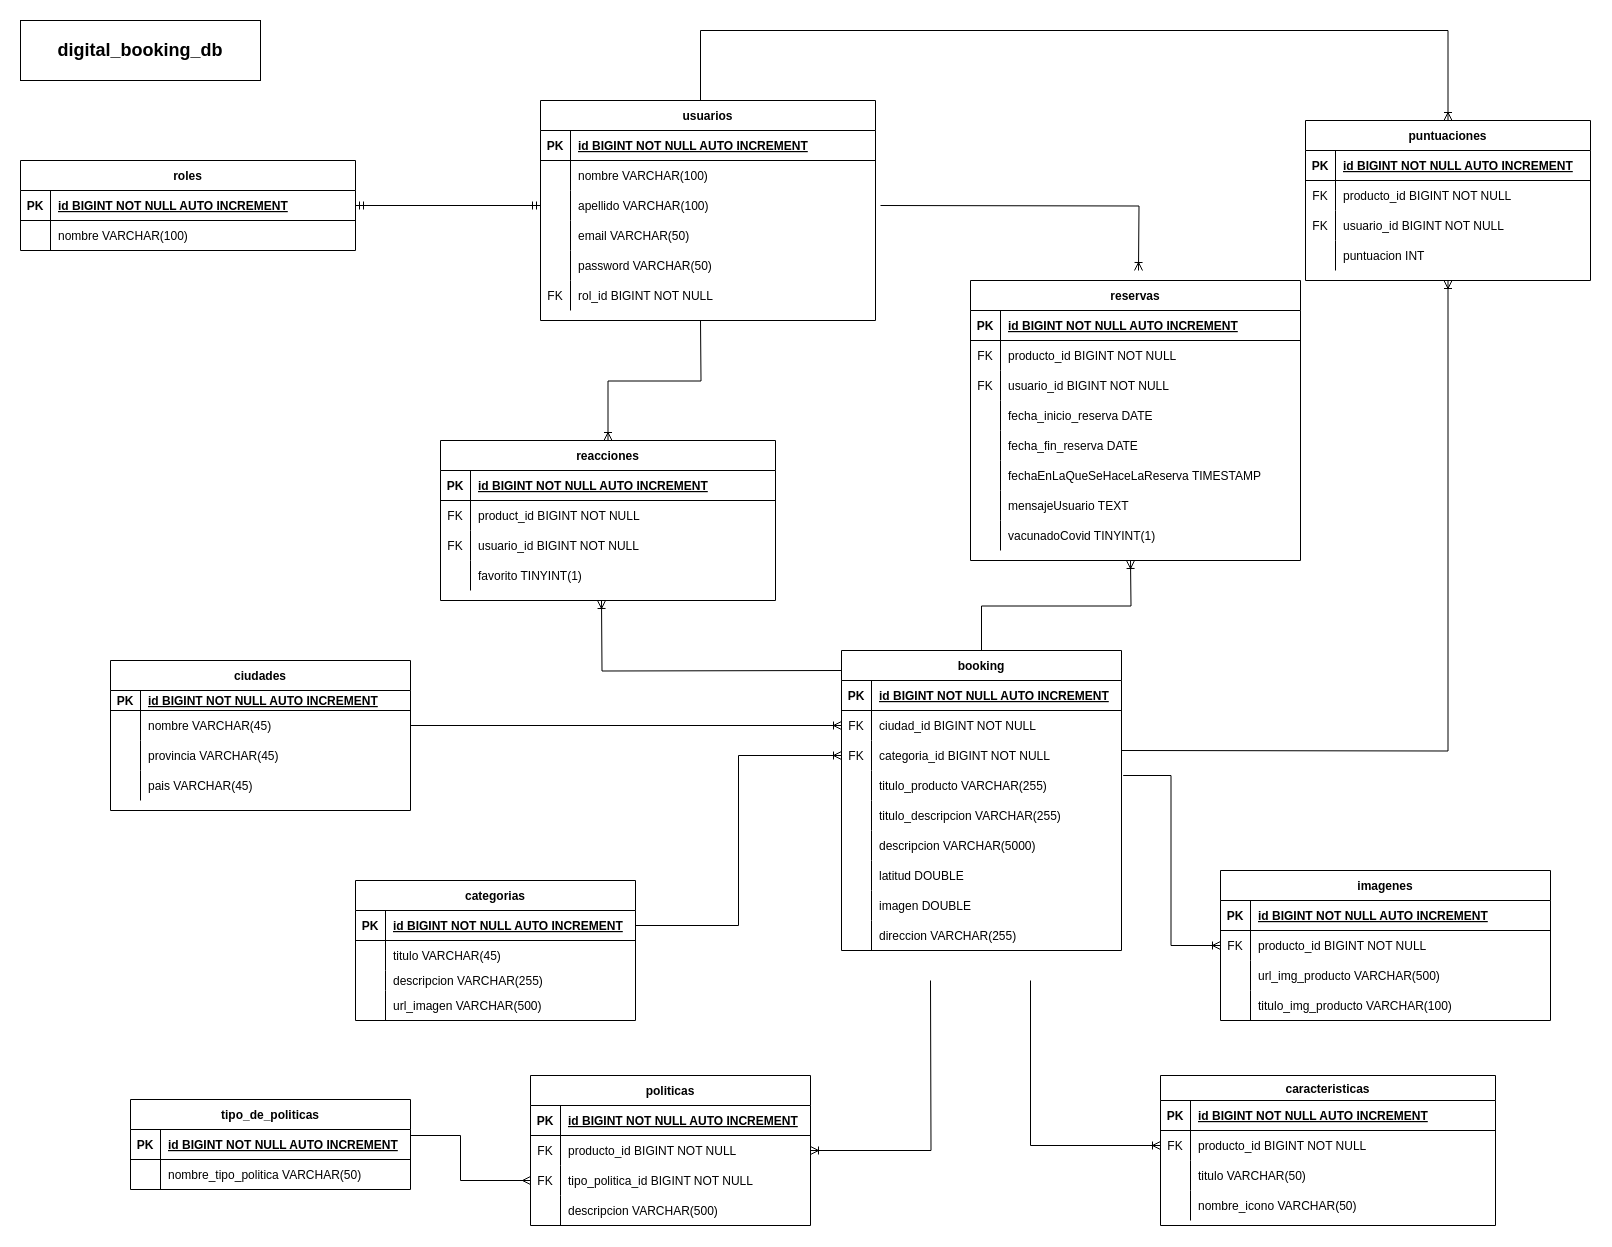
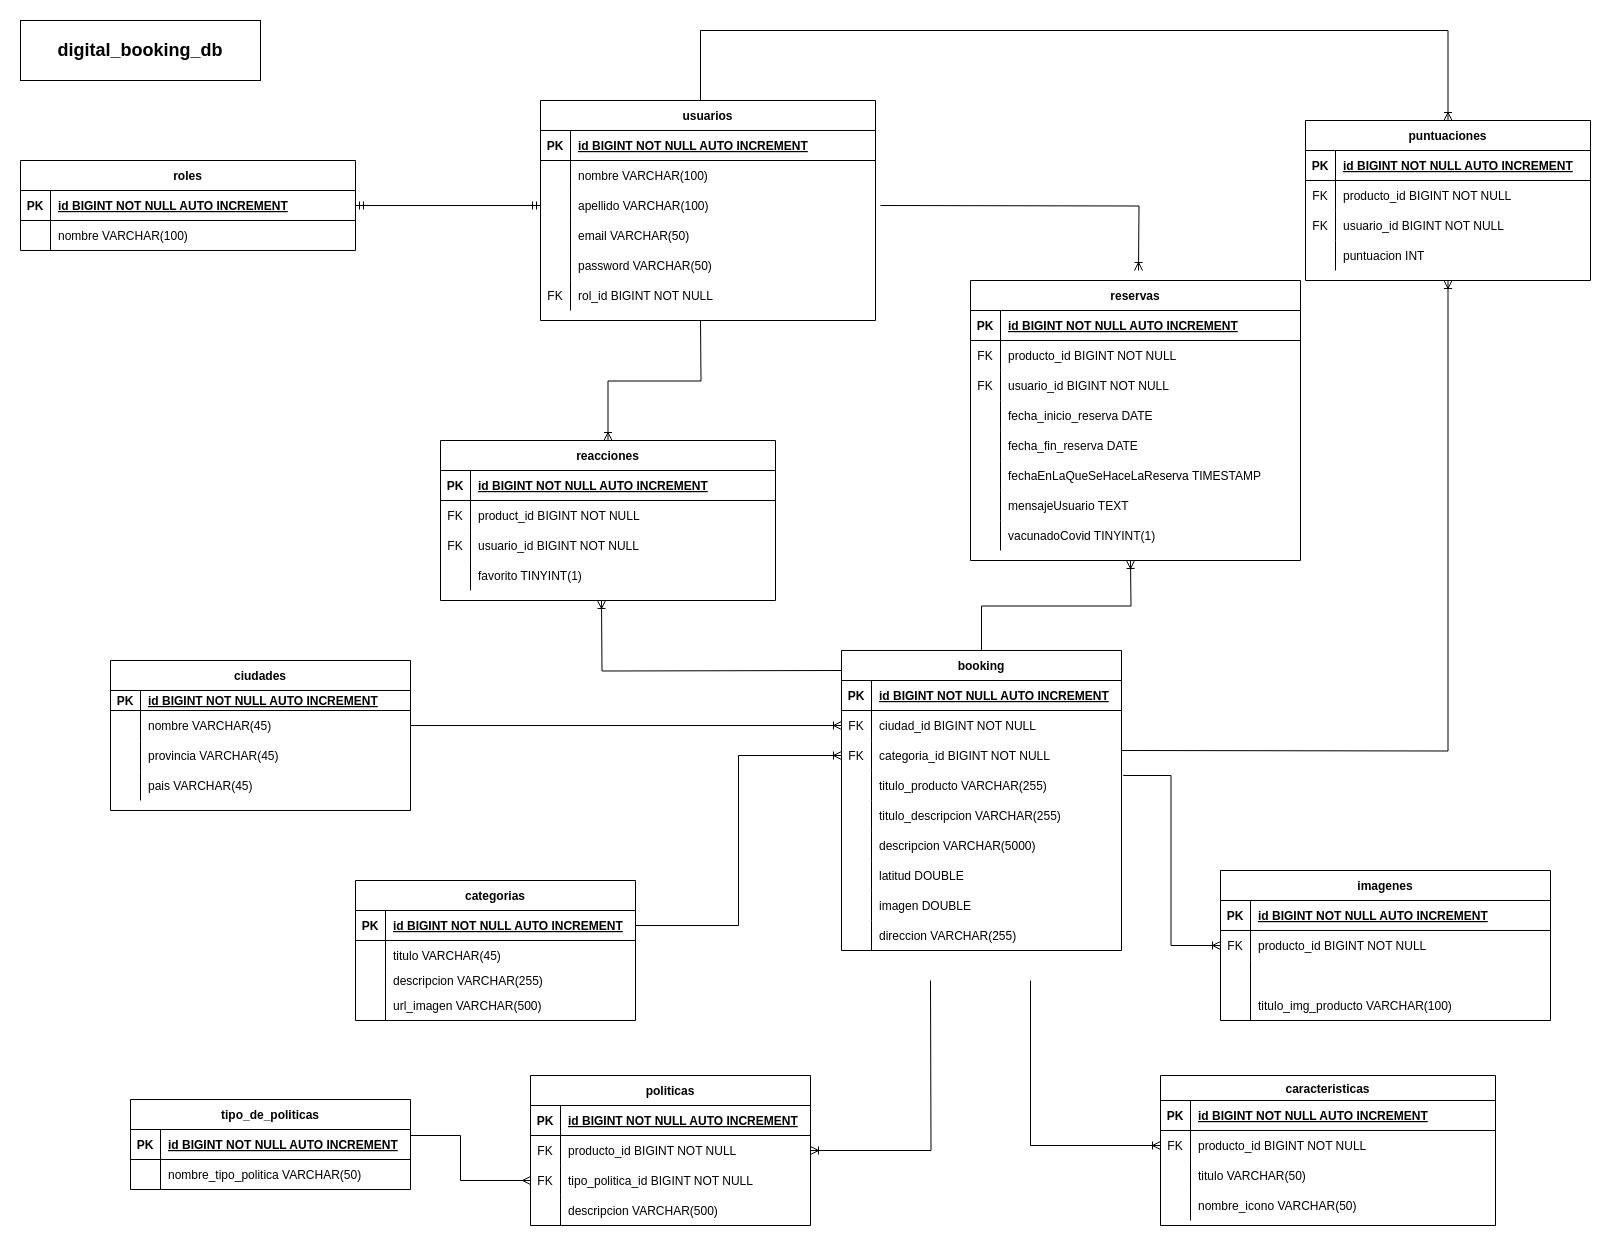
(1401, 976) -> none
